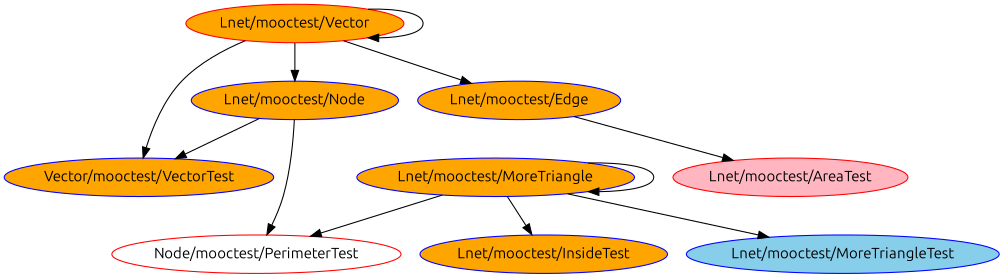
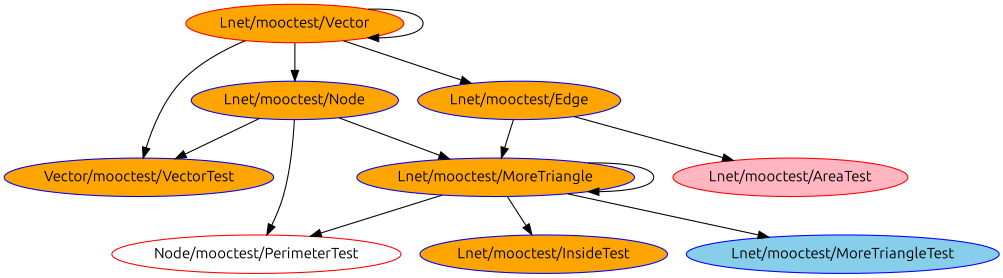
none -> (509, 134)
none -> (389, 137)
